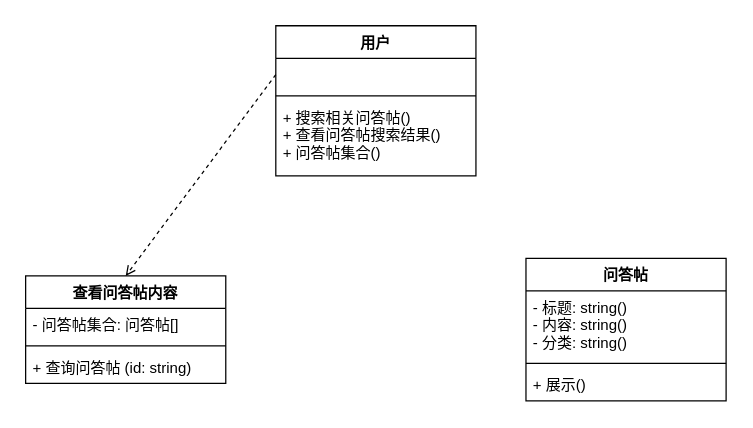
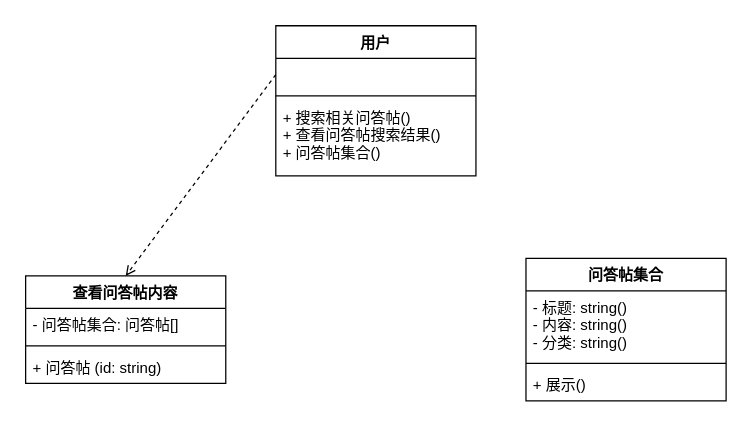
(625, 275) -> (625, 275)
(121, 368) -> (106, 368)
